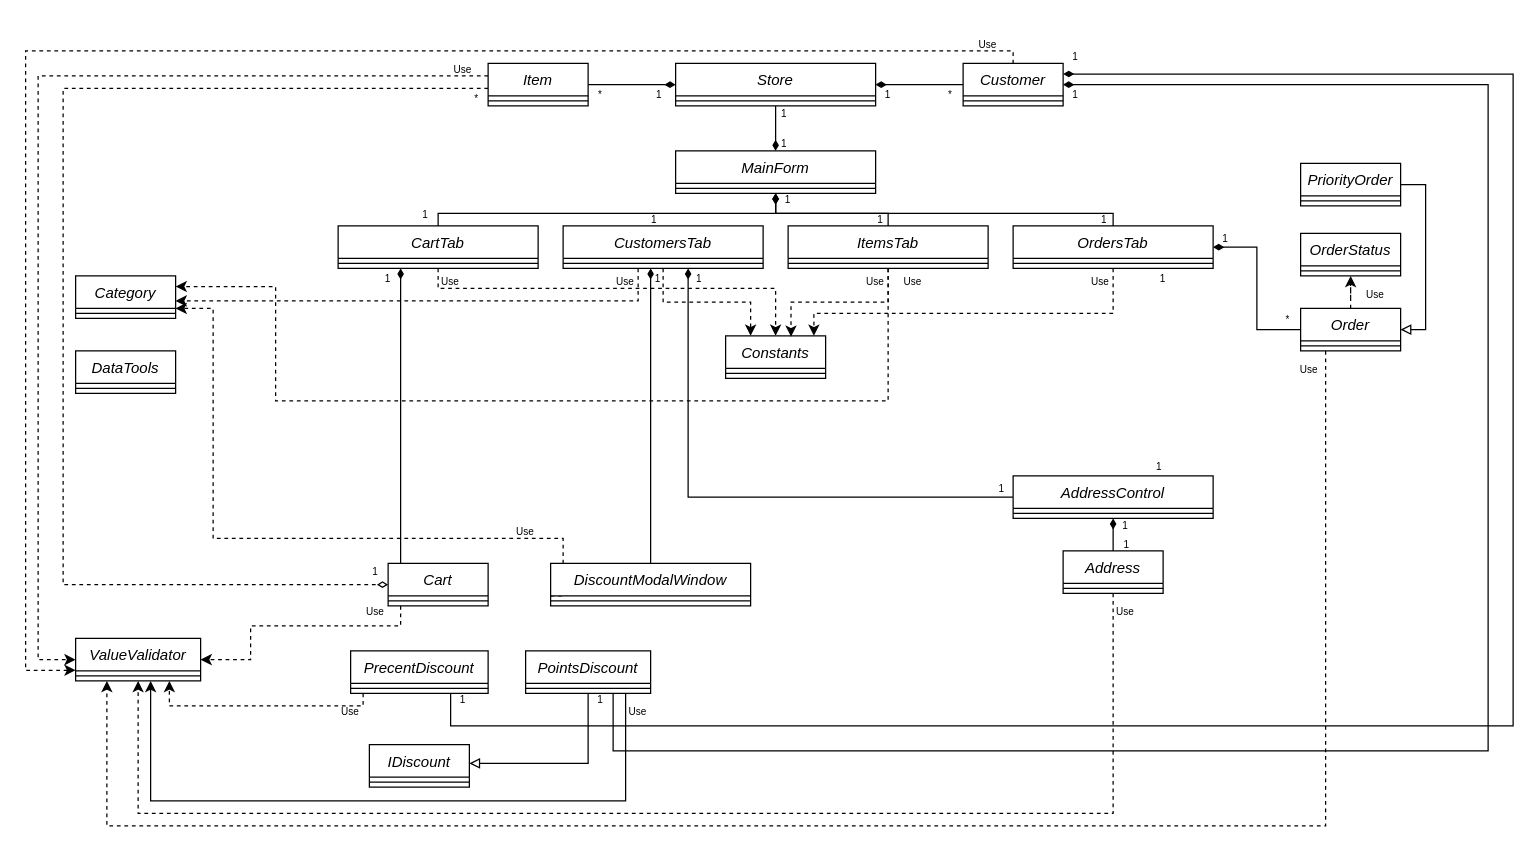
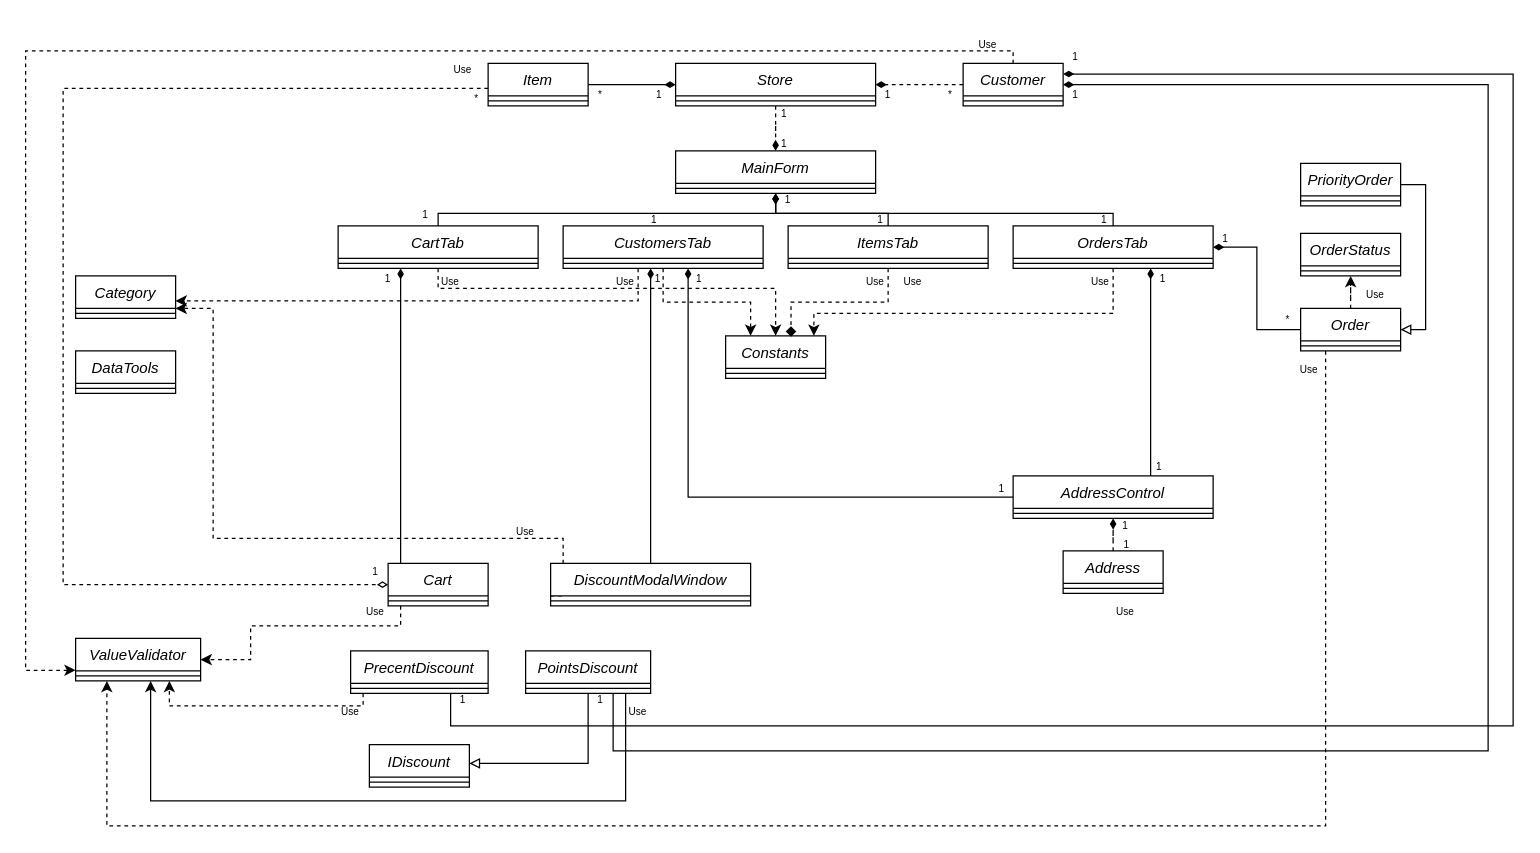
(923, 84) -> (923, 84)
(776, 129) -> (776, 129)
(38, 157) -> none
(791, 326) -> (791, 326)
none -> (1151, 377)
(528, 401) -> none
(1113, 531) -> (1113, 531)
(672, 813) -> none
